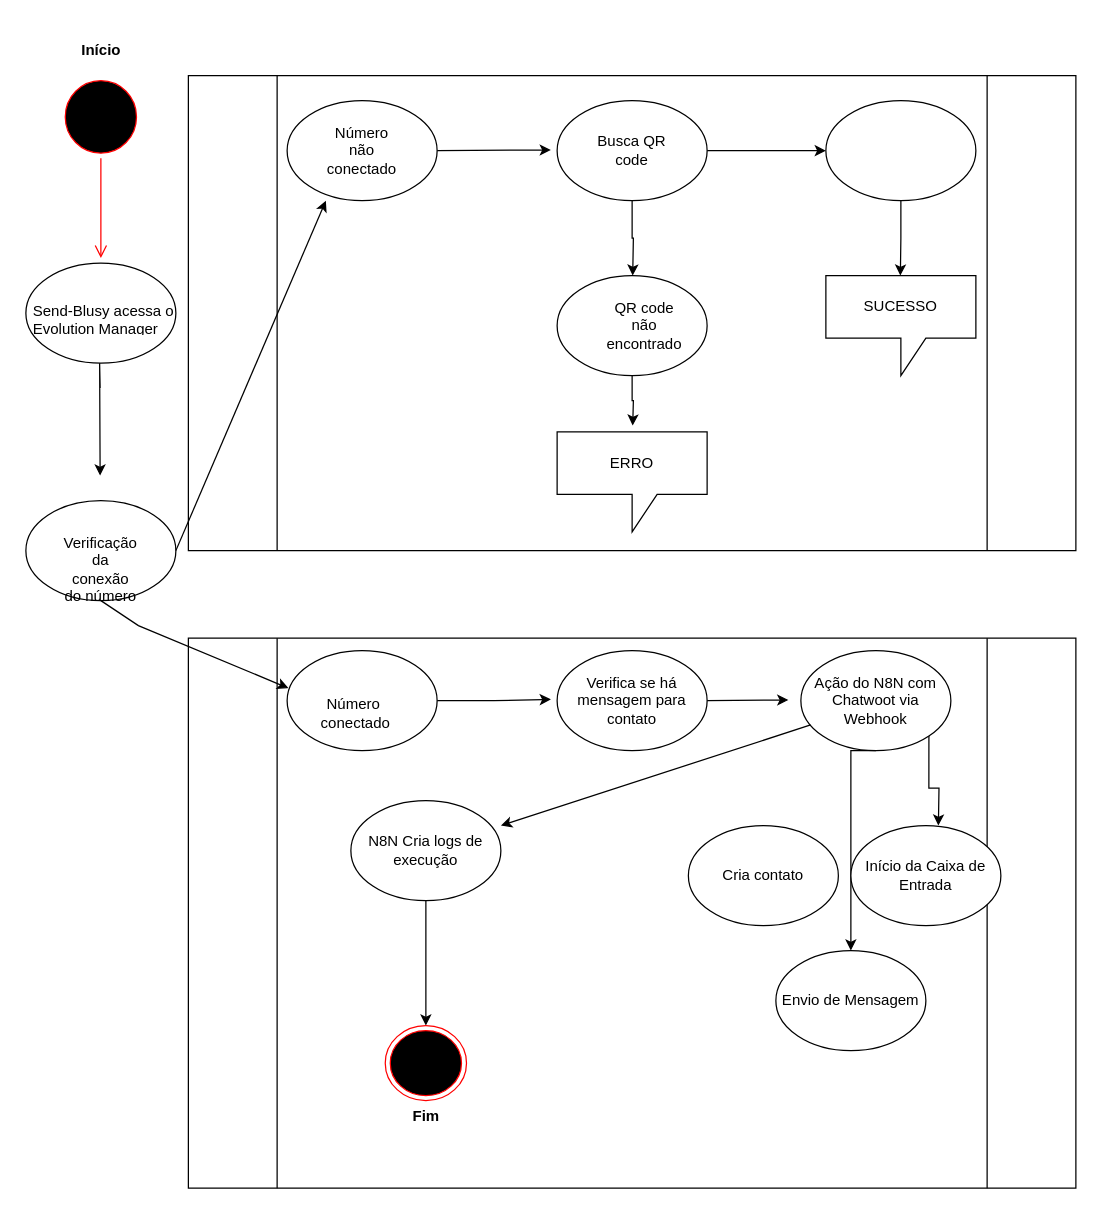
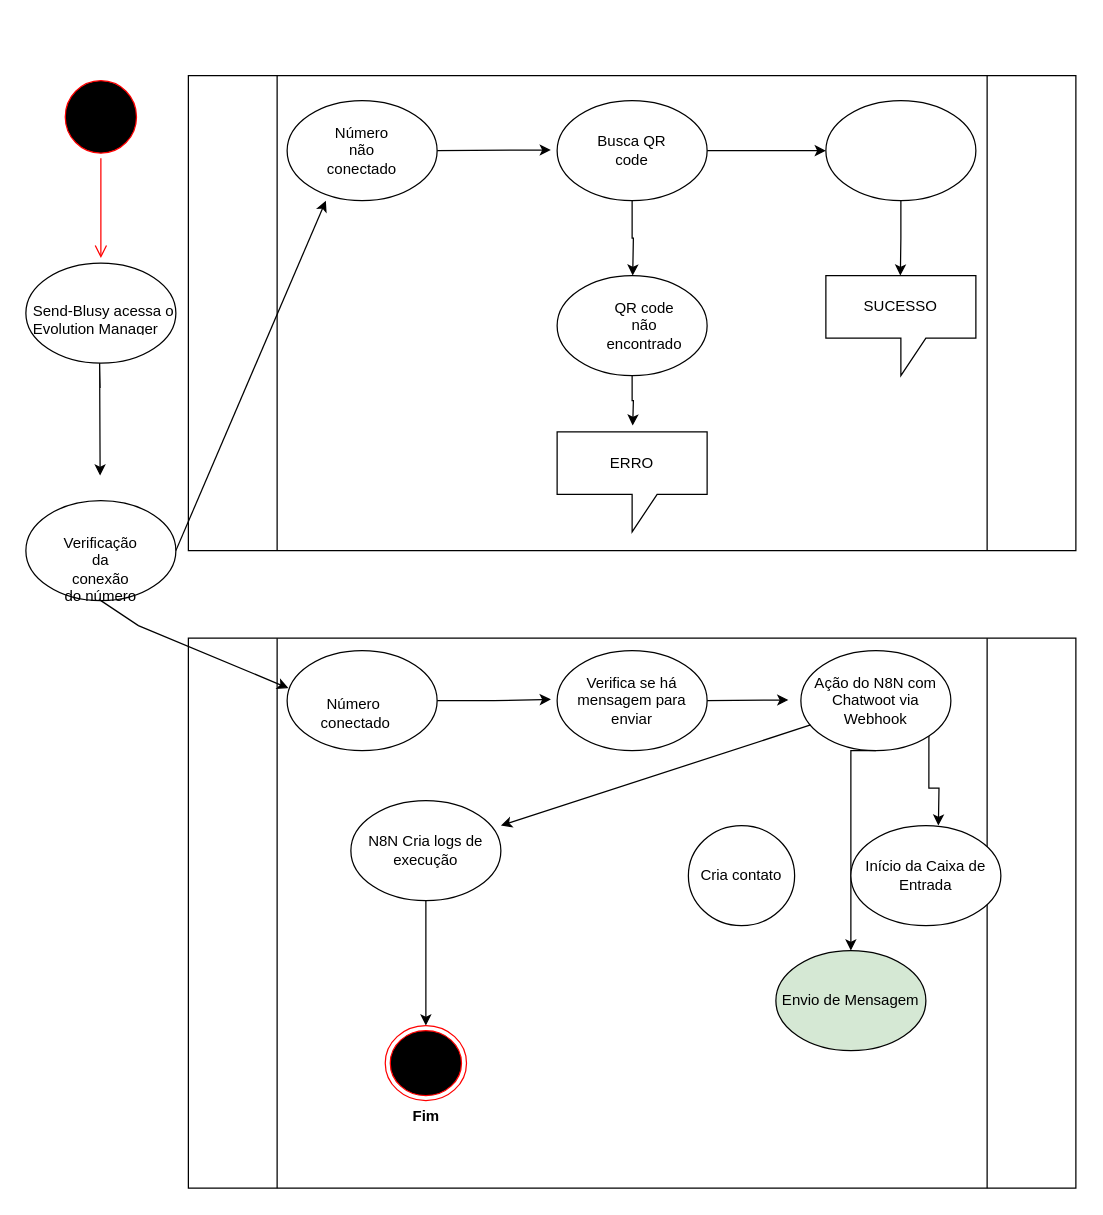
(101, 51) -> none
(632, 701) -> (632, 701)
(763, 876) -> (741, 876)
(851, 1001) -> (851, 1001)
